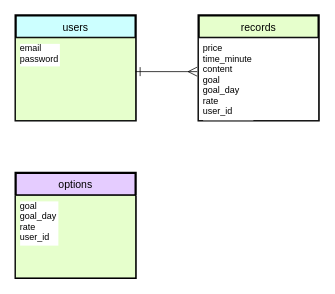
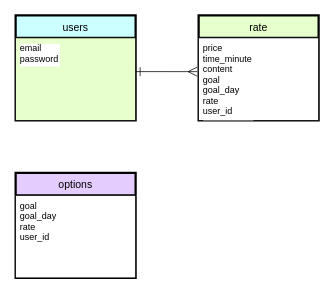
(258, 27) -> (258, 27)
(75, 237) -> (75, 237)
